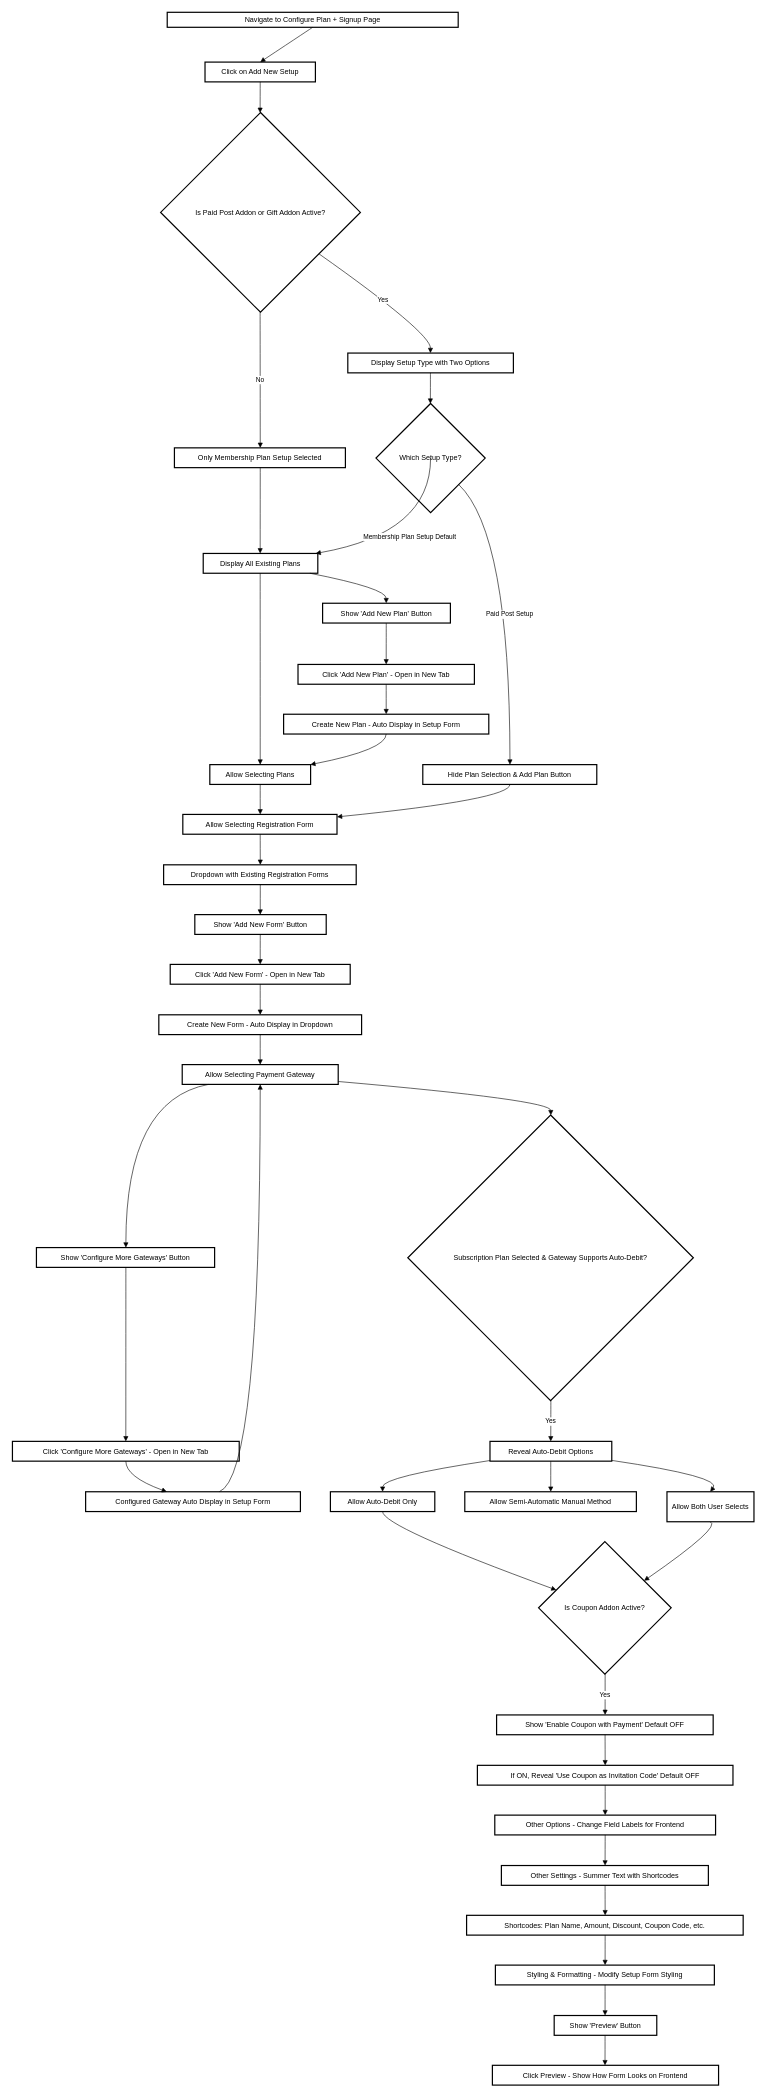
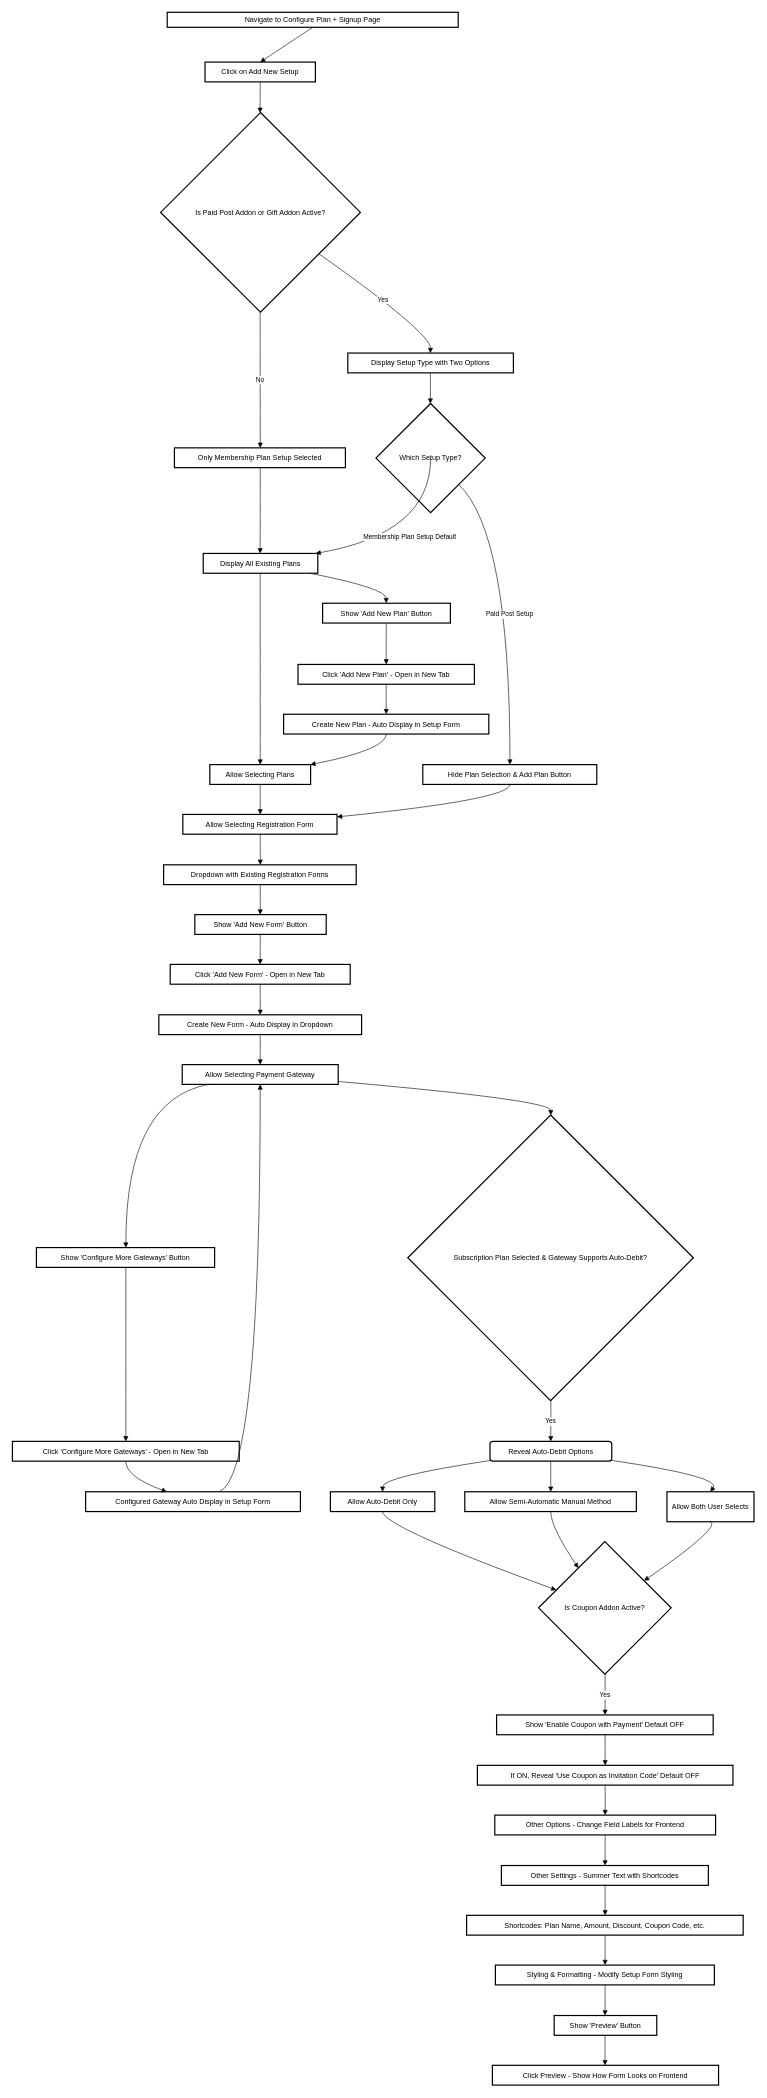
(551, 1451) -> (551, 1451)
none -> (561, 1541)
